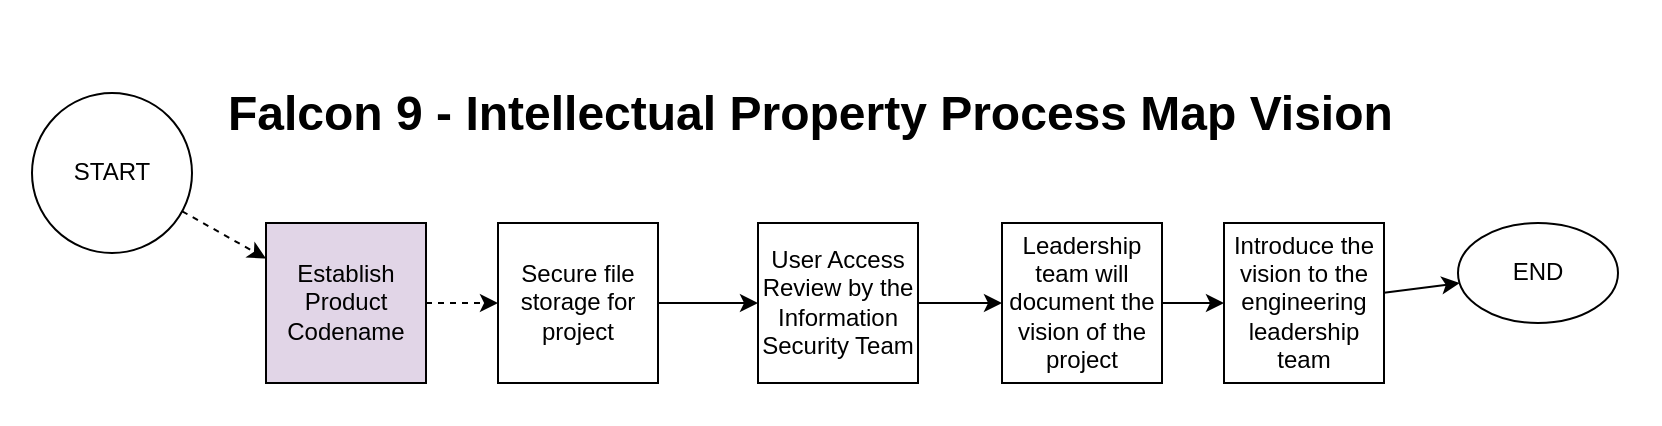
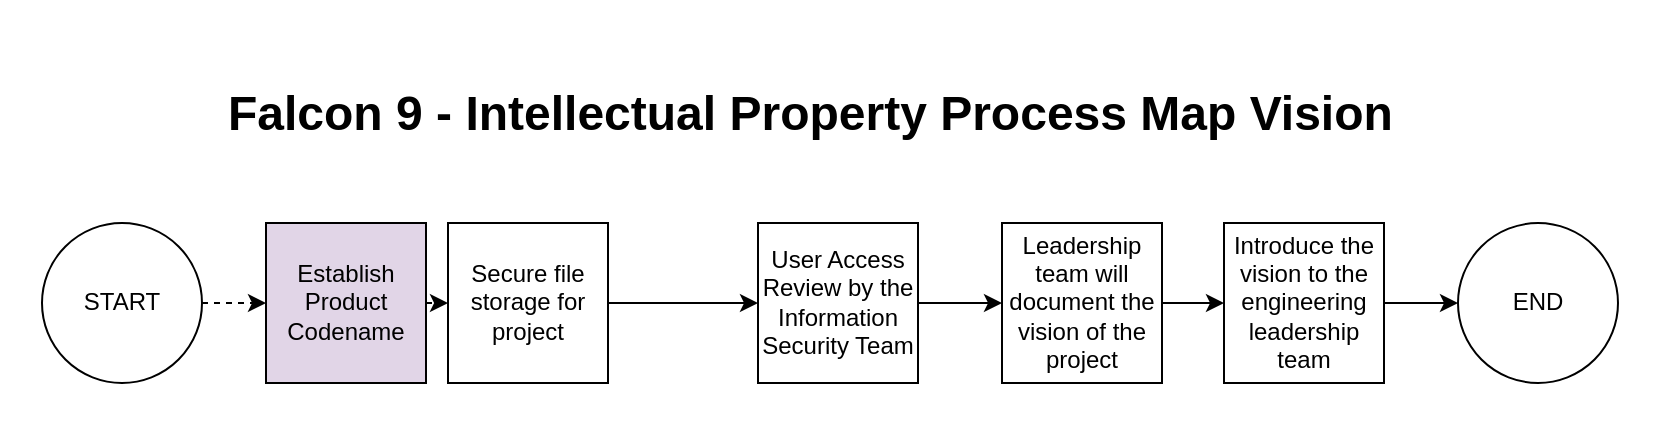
(112, 173) -> (122, 303)
(1538, 273) -> (1538, 303)
(578, 303) -> (528, 303)
